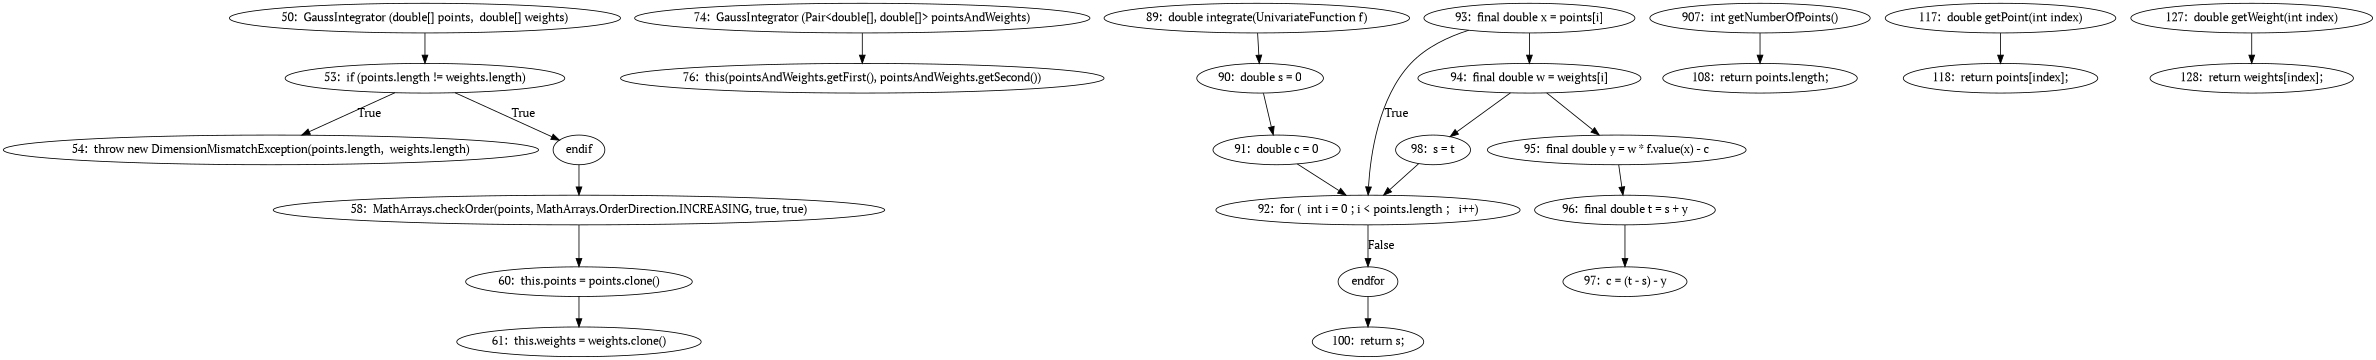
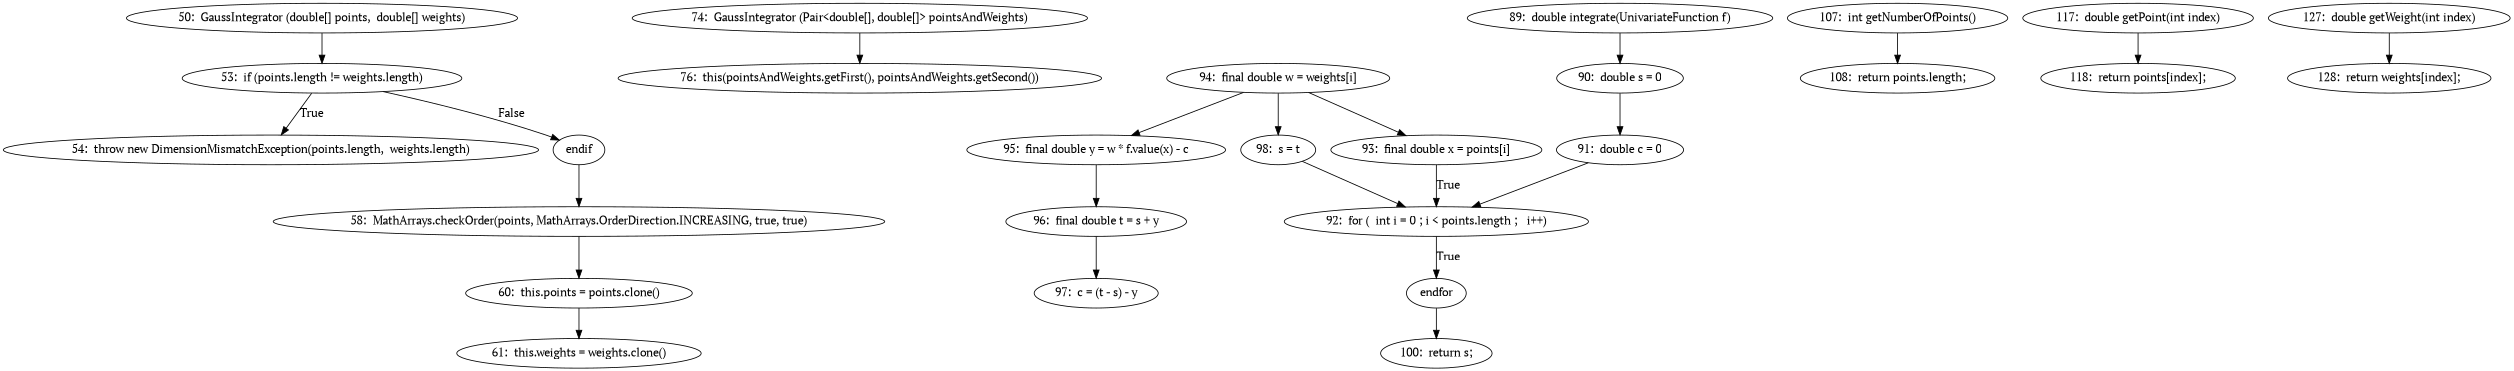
(1760, 18) -> (1898, 18)
(1529, 44) -> (1353, 112)
(523, 114) -> (511, 114)
(1381, 246) -> (1448, 257)
